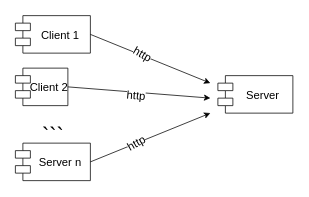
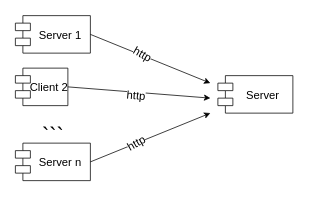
(60, 35) -> (60, 35)
